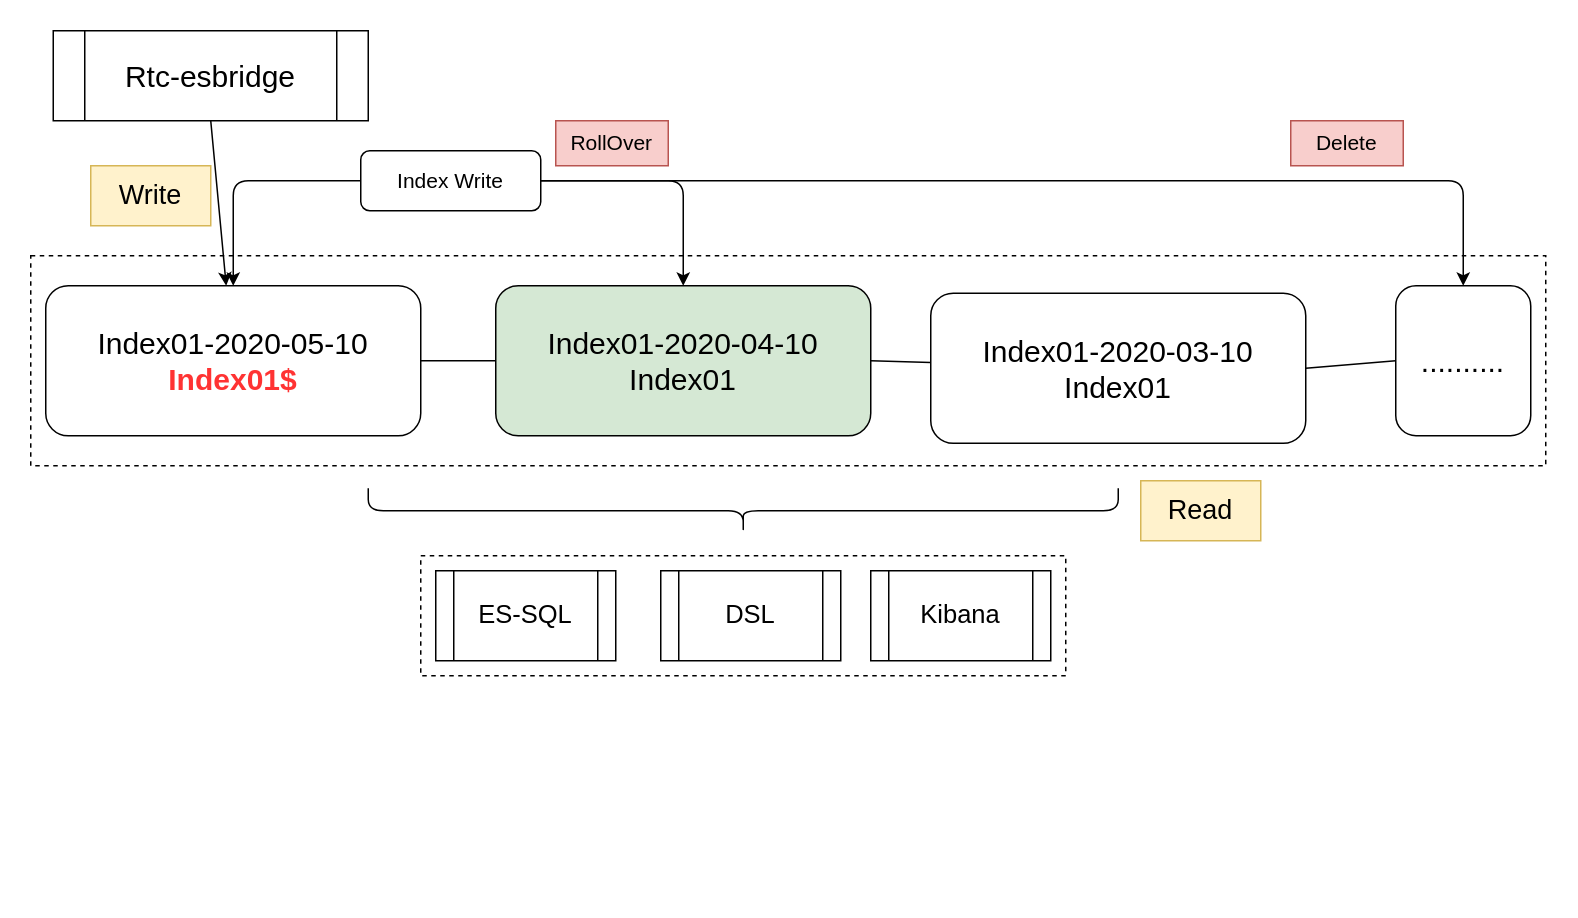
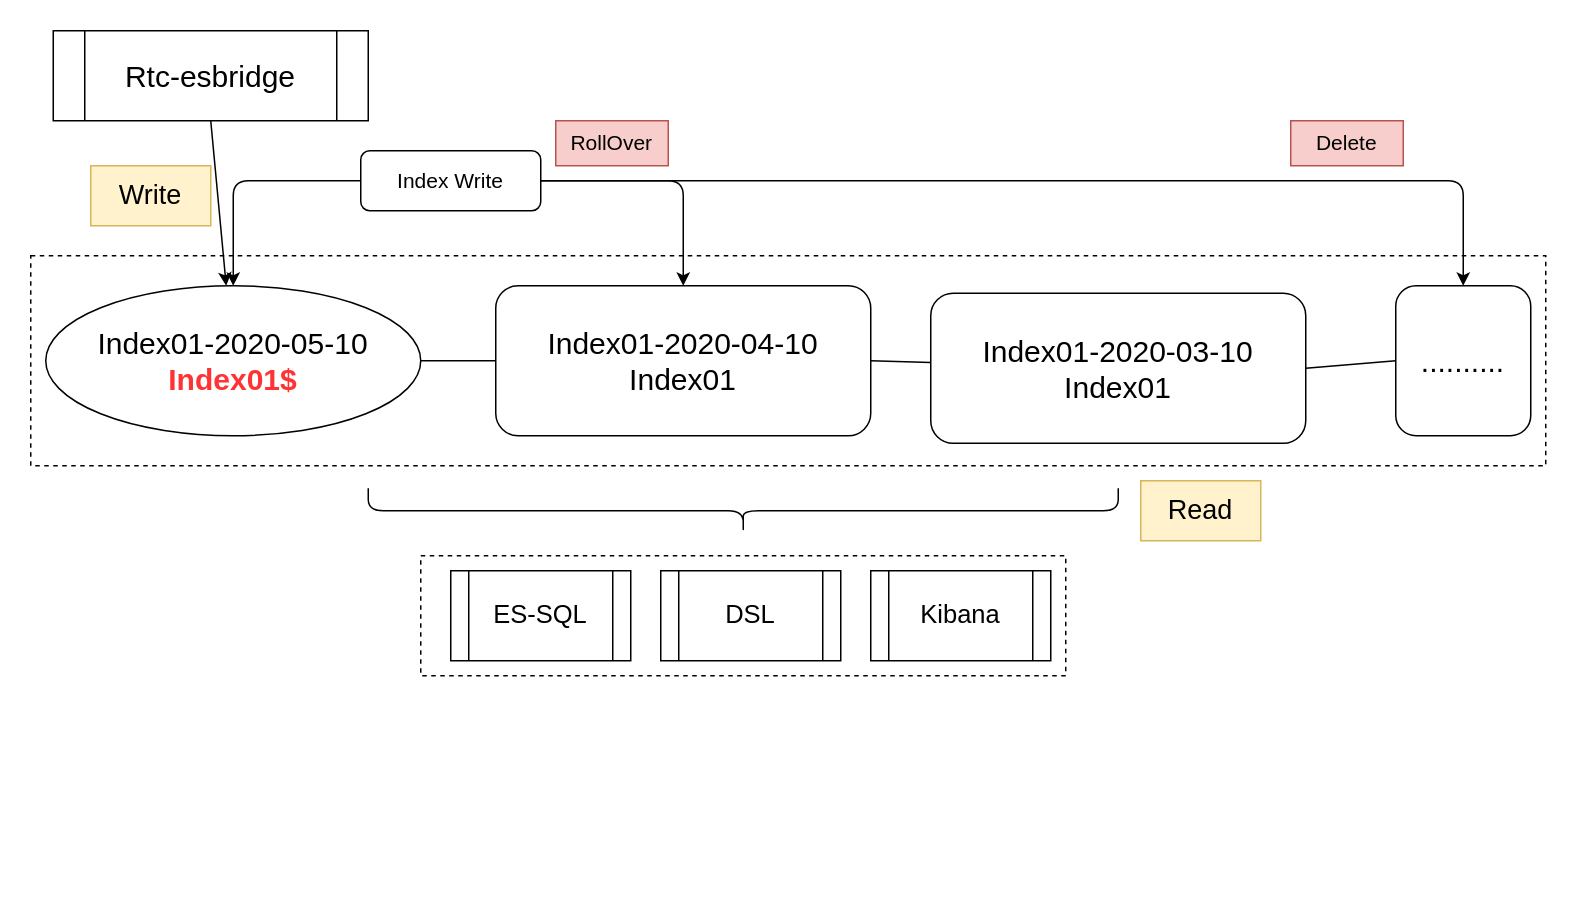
(233, 361) -> (233, 361)
(683, 361) -> (683, 361)
(526, 616) -> (541, 616)
